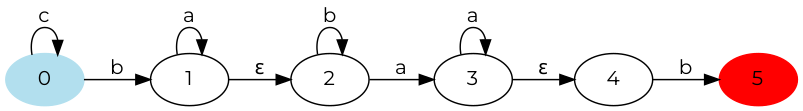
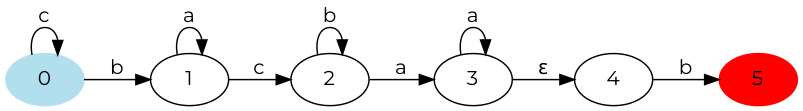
(260, 69) -> (260, 69)
